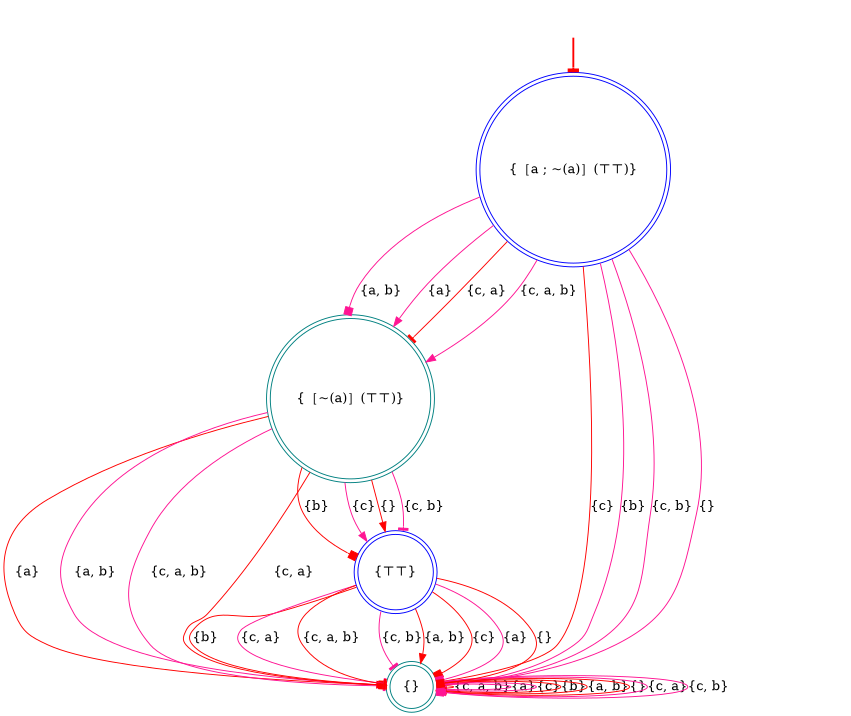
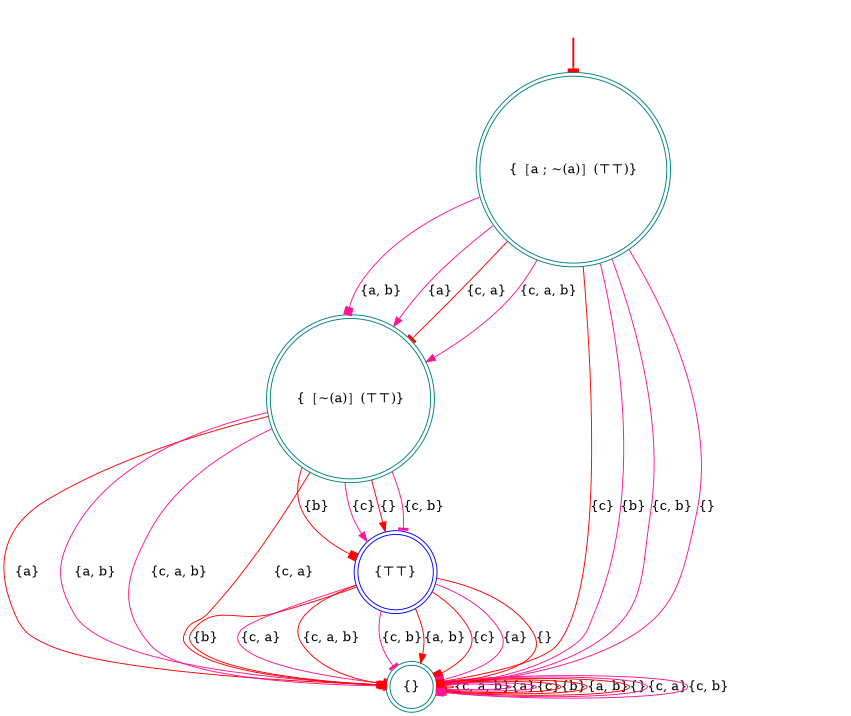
(573, 170) -> (573, 170)
